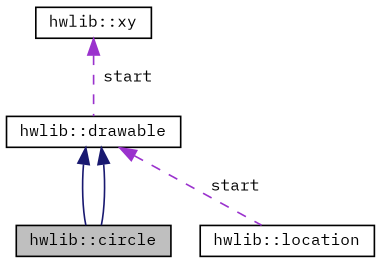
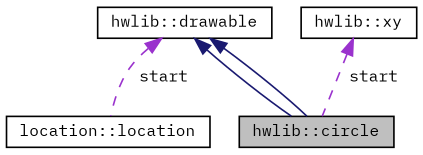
(94, 86) -> (335, 85)
(287, 241) -> (108, 132)
